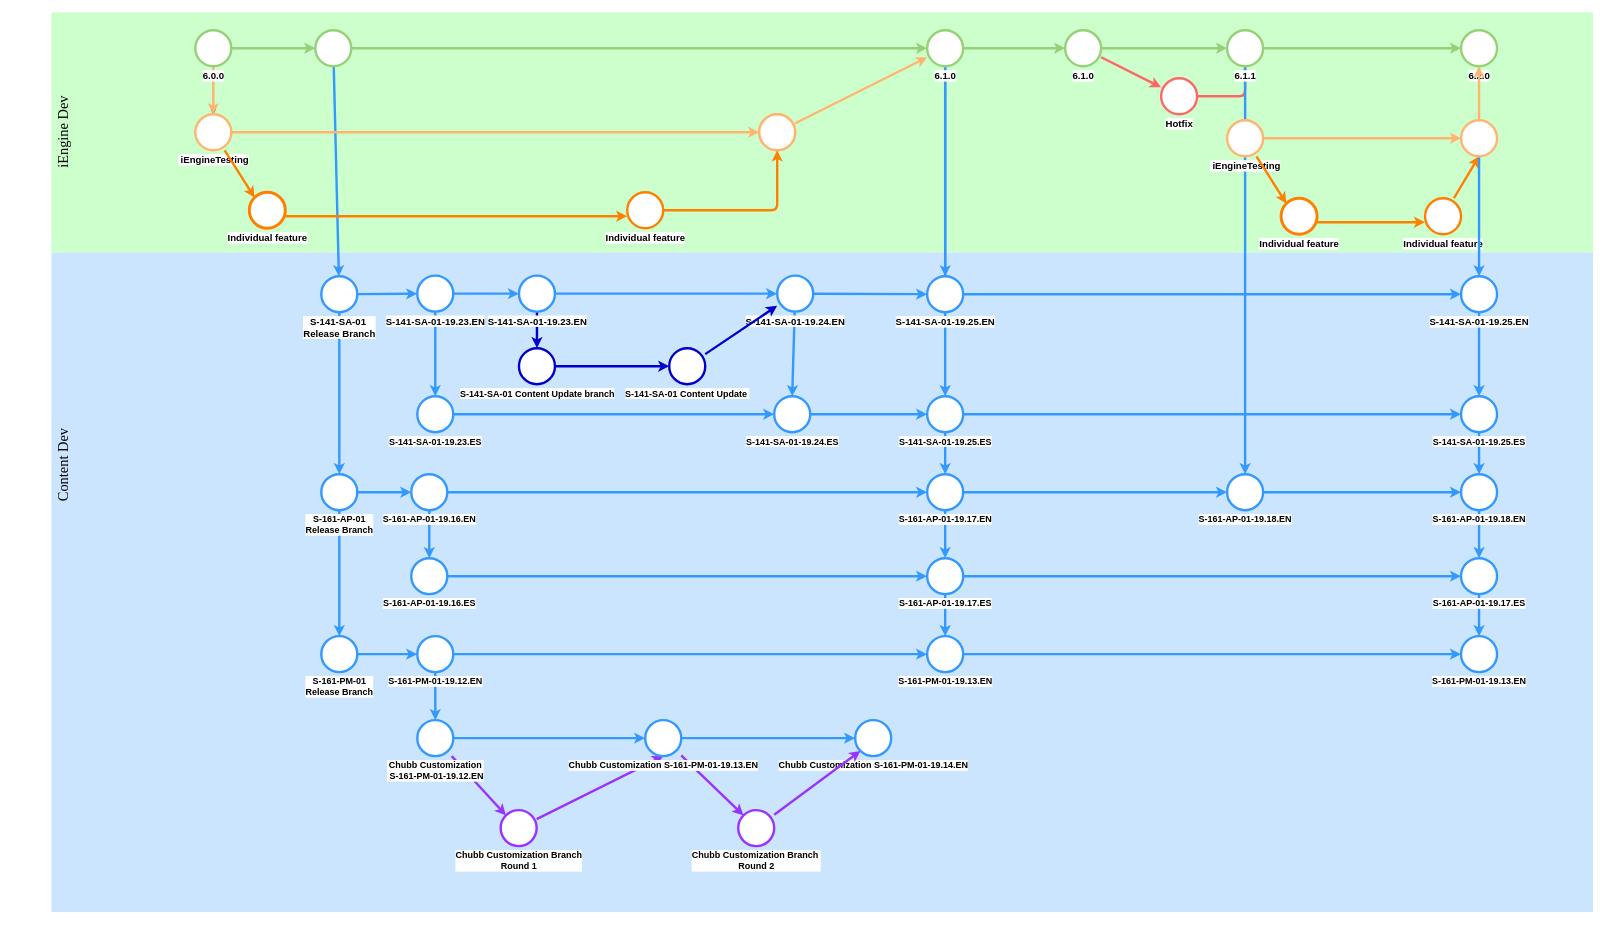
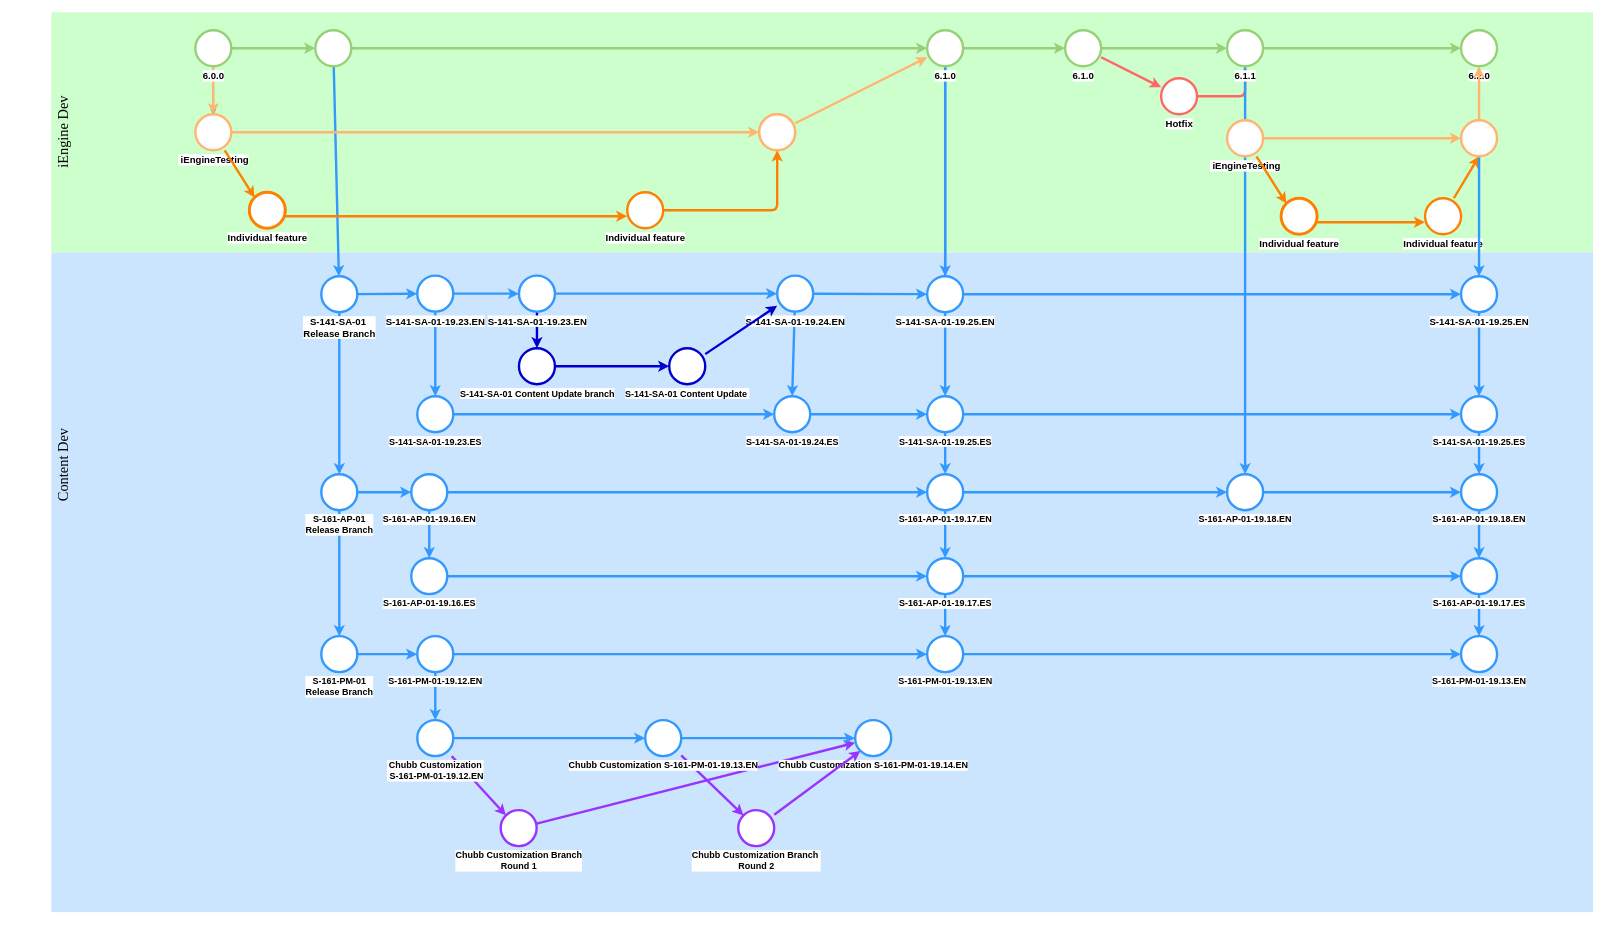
(586, 795) -> (642, 797)
